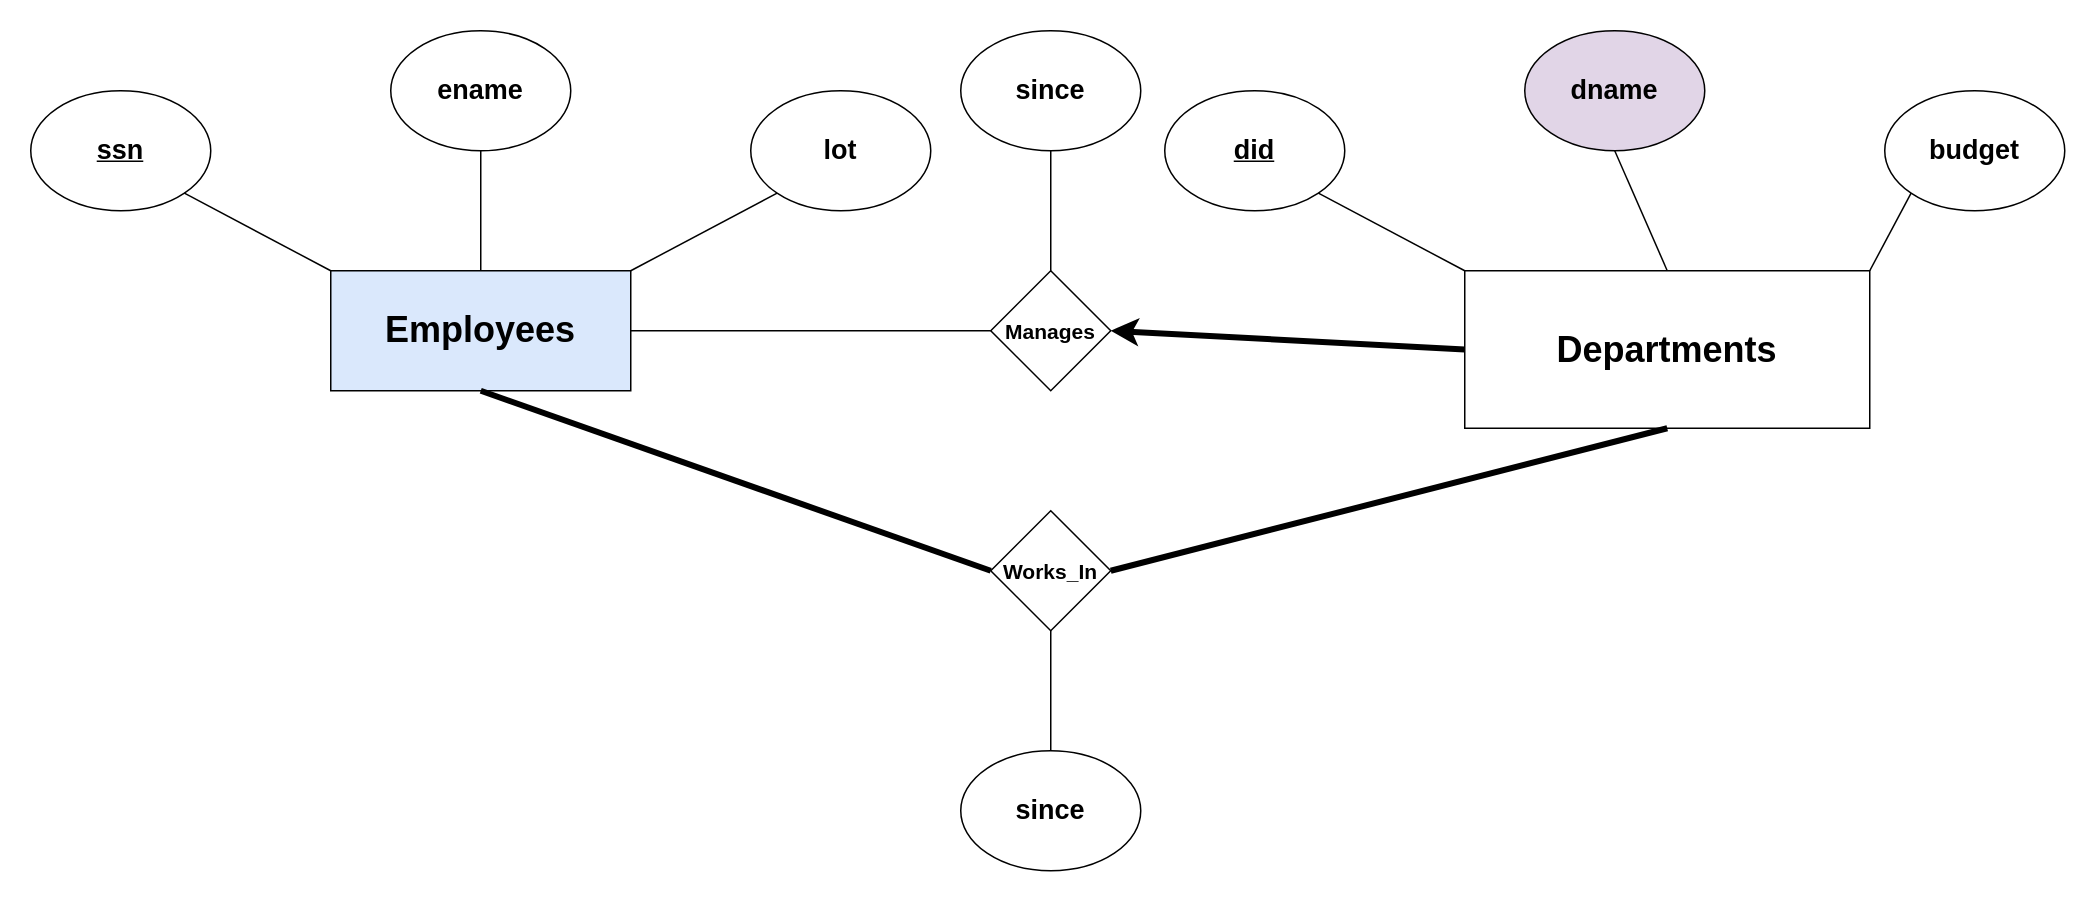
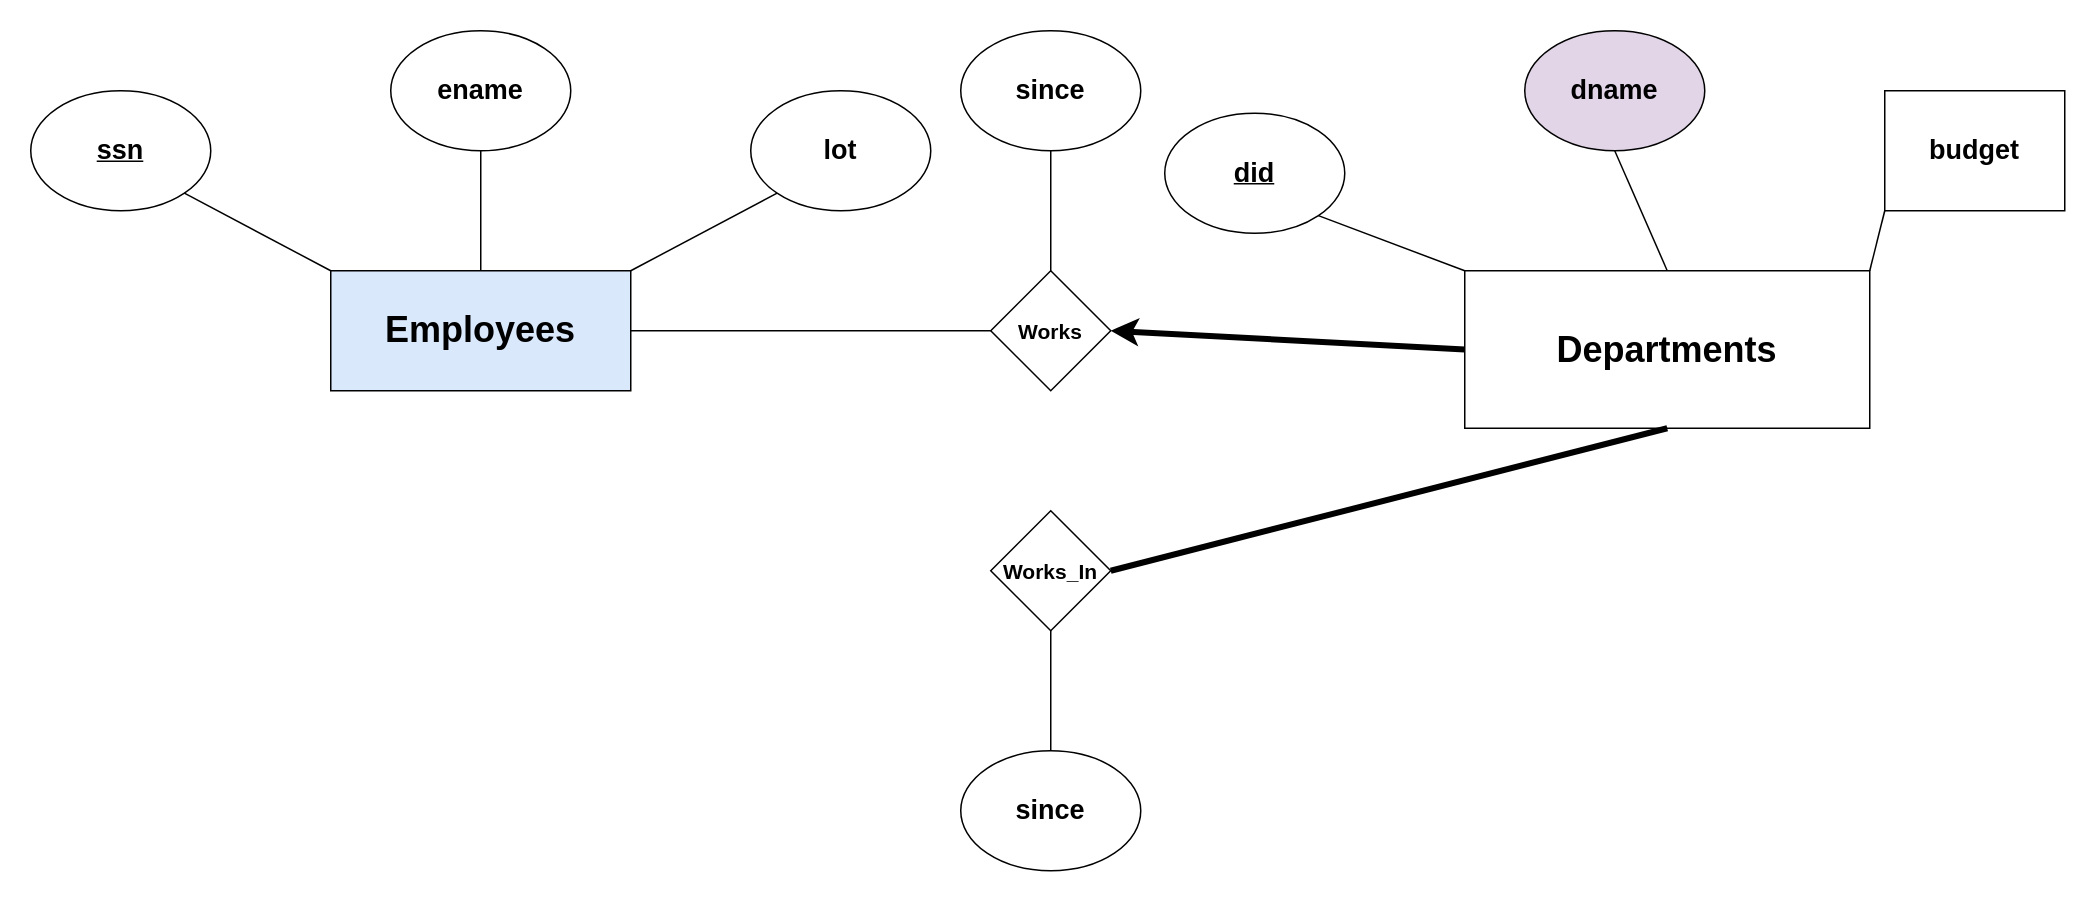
(1255, 151) -> (1255, 173)
(1975, 151) -> (1975, 151)
(1051, 331) -> (1051, 331)
(736, 481) -> none
